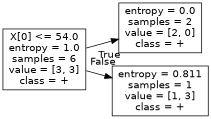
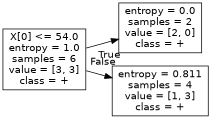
(160, 91) -> (160, 91)
